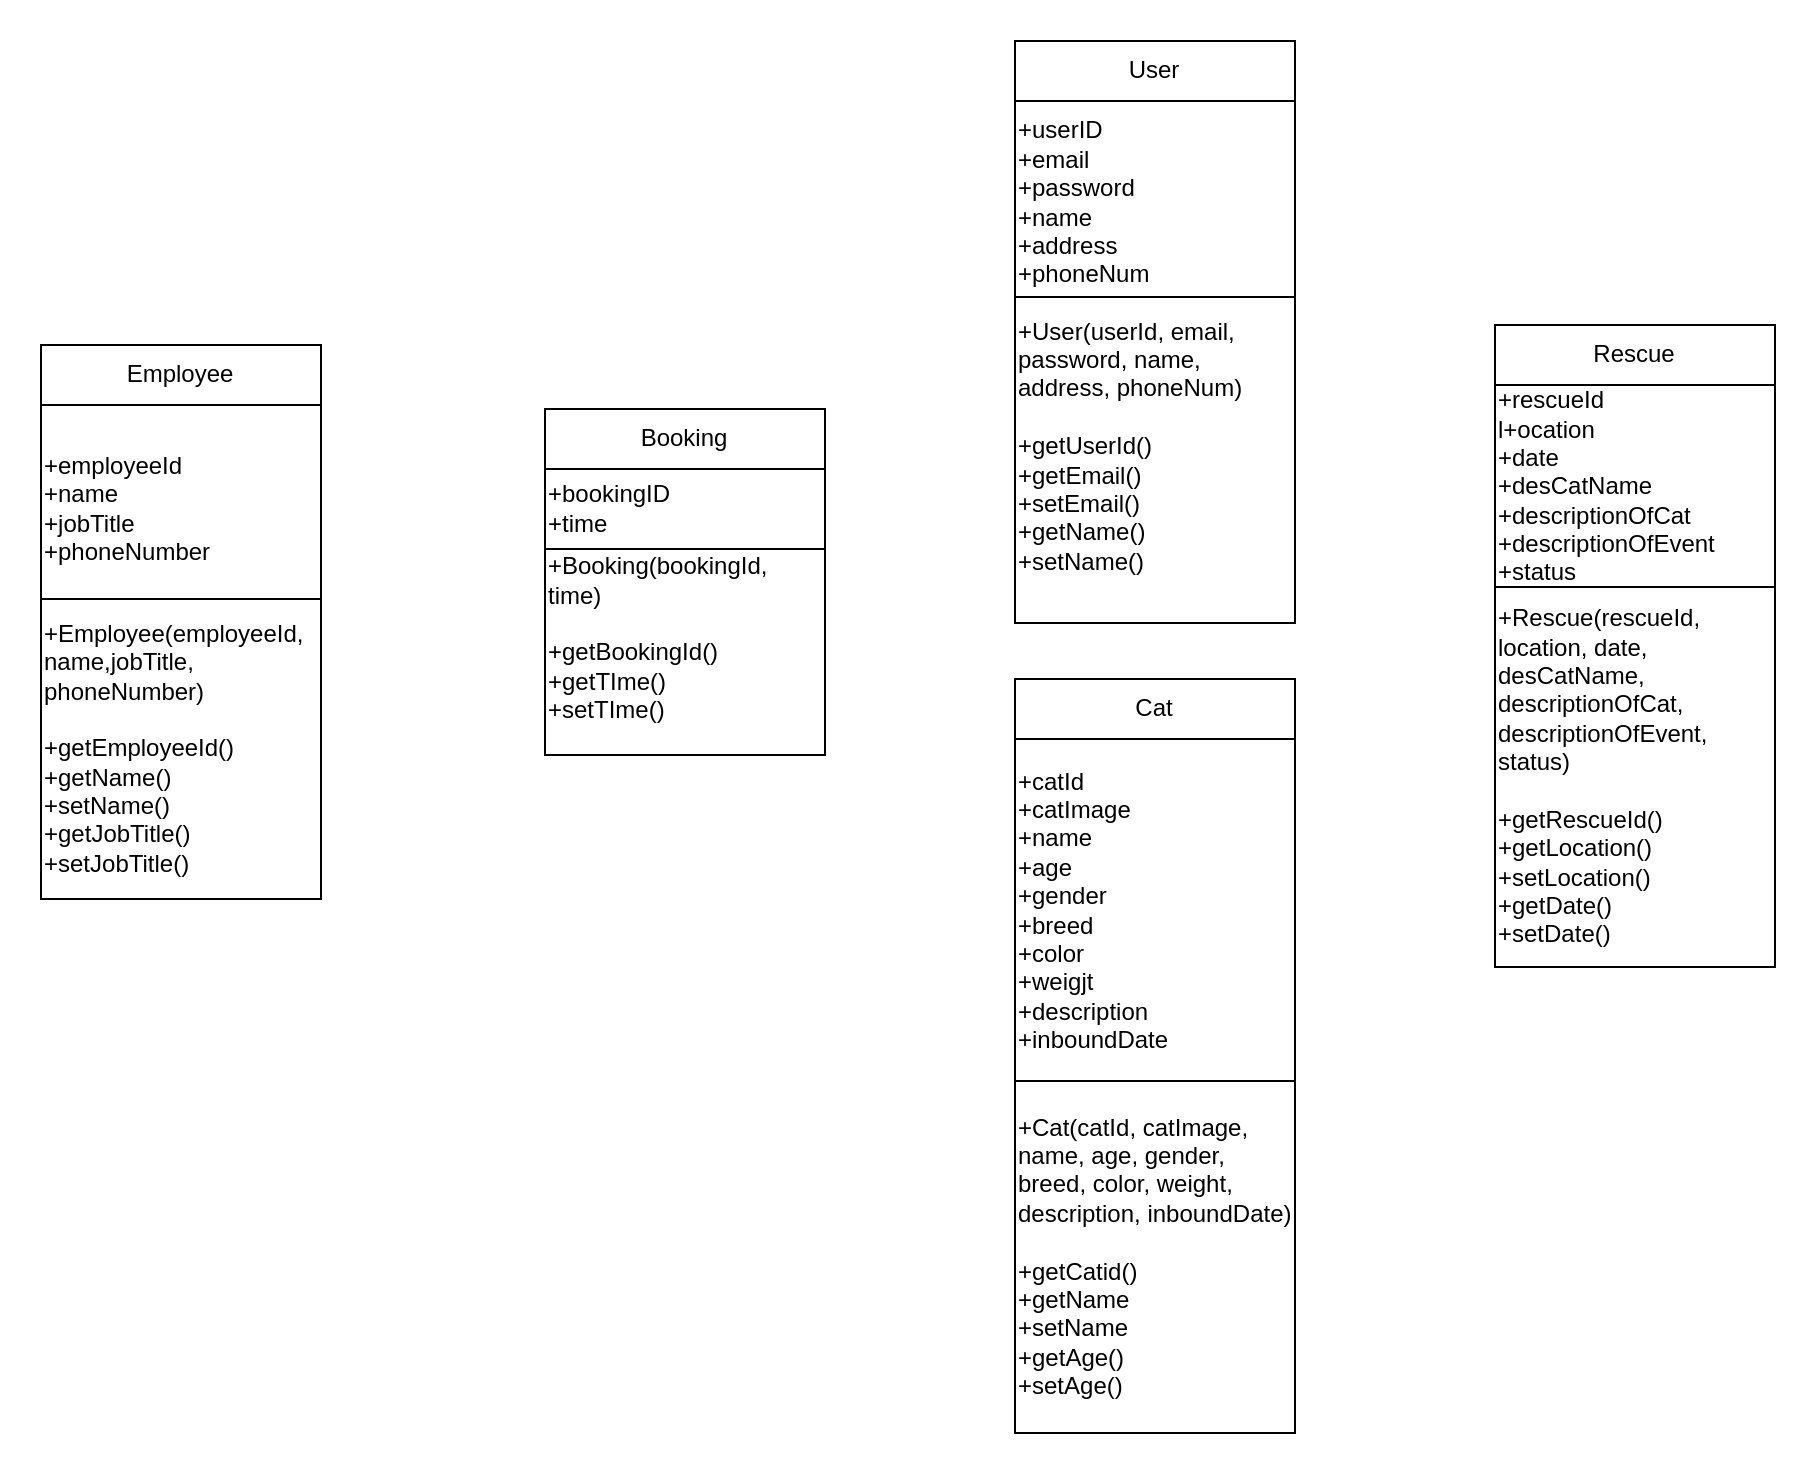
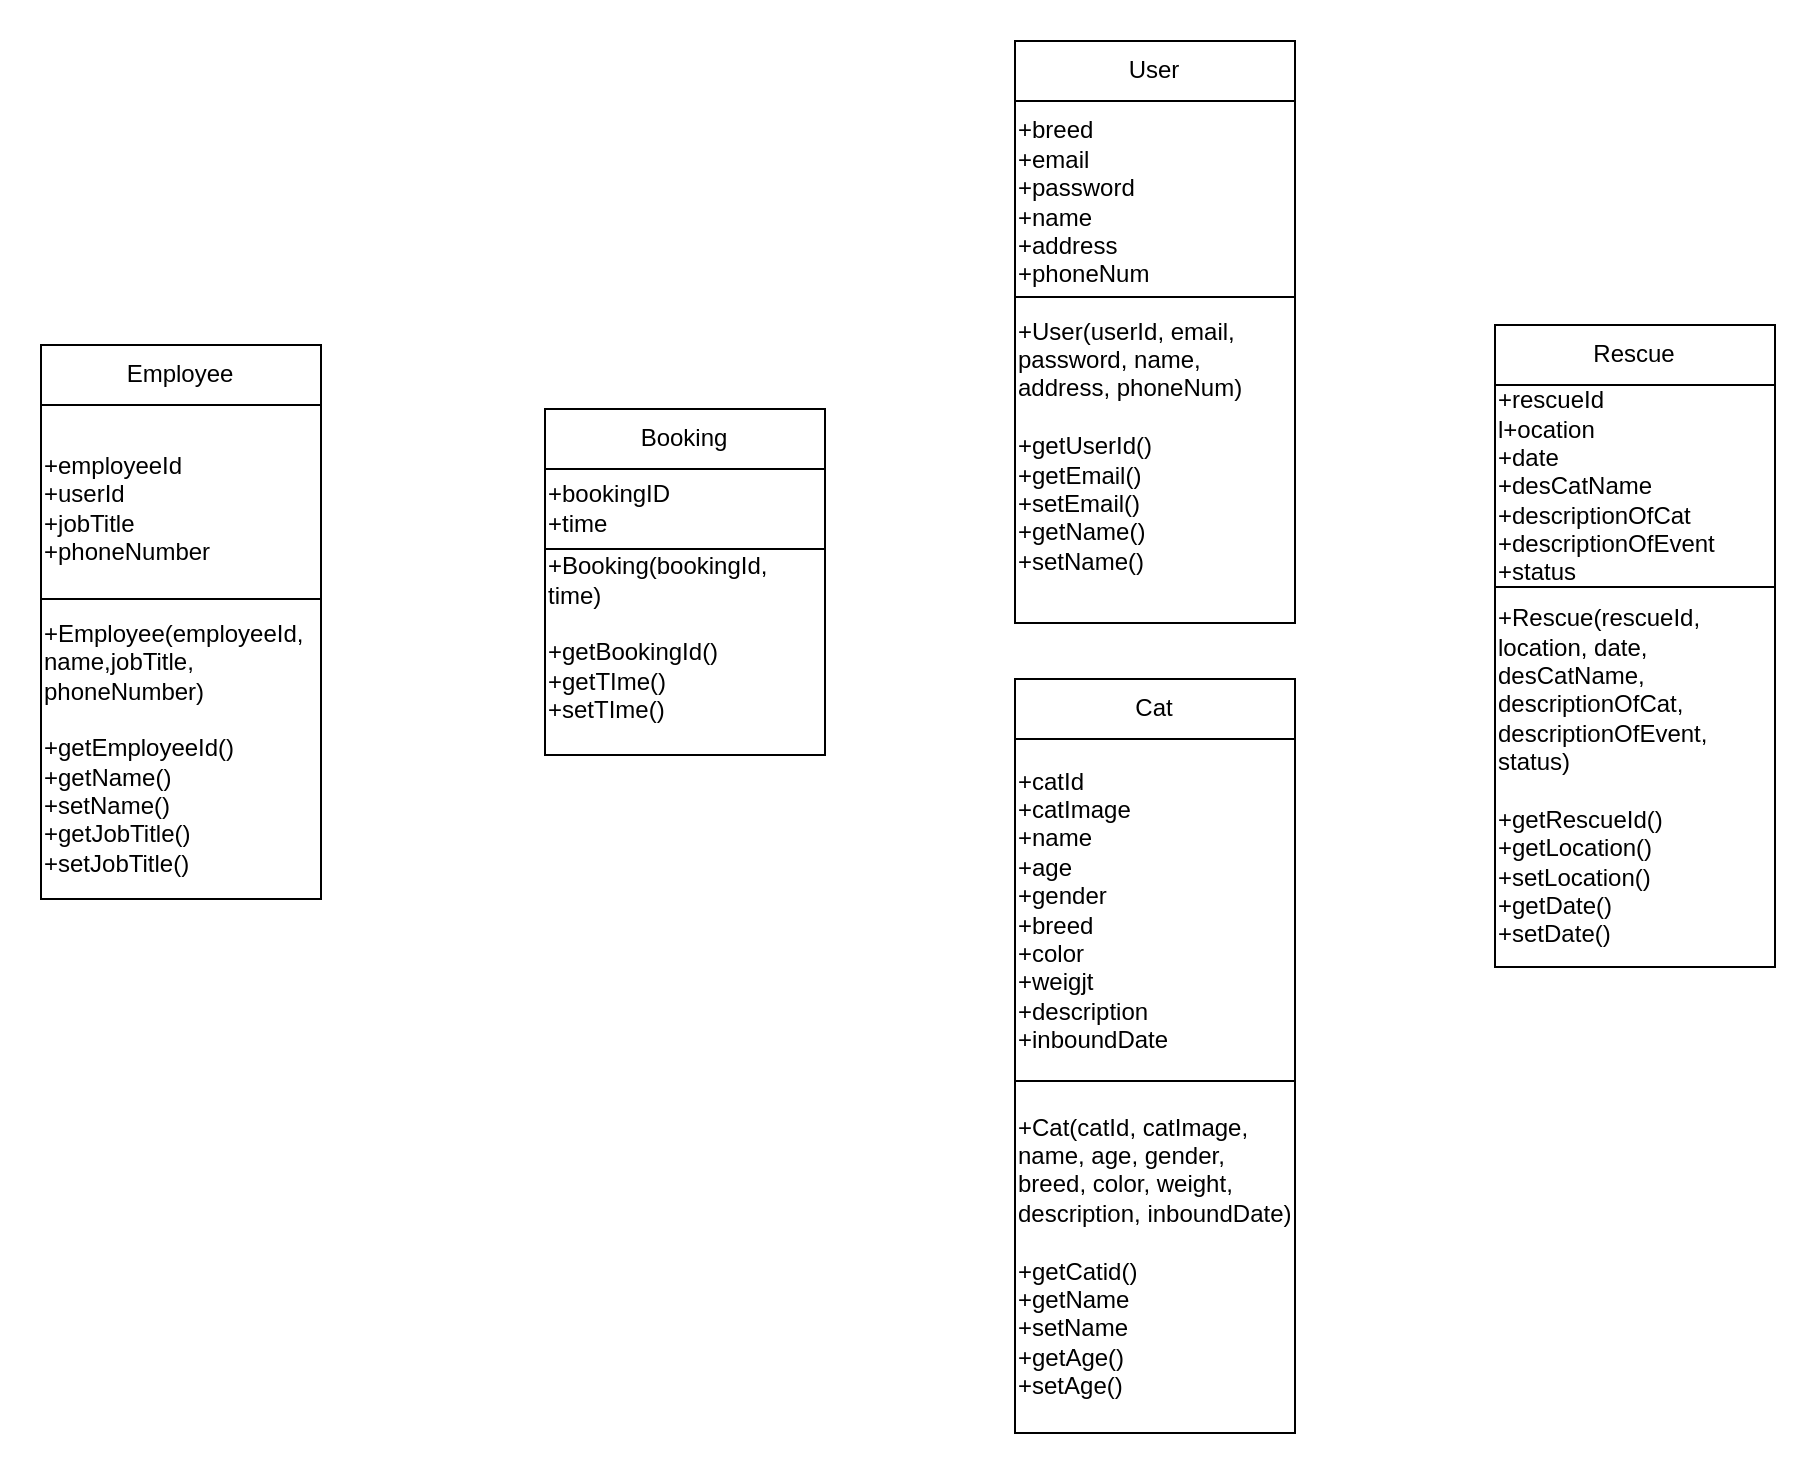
(1079, 203) -> (1079, 203)
(126, 509) -> (126, 509)
